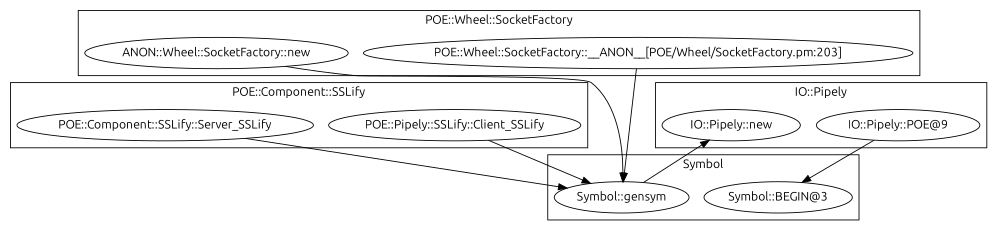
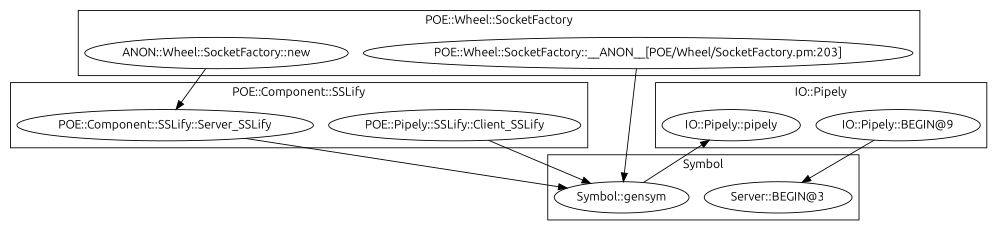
(487, 77) -> (192, 88)
(731, 125) -> (731, 125)
(898, 125) -> (898, 125)
(778, 197) -> (778, 197)
